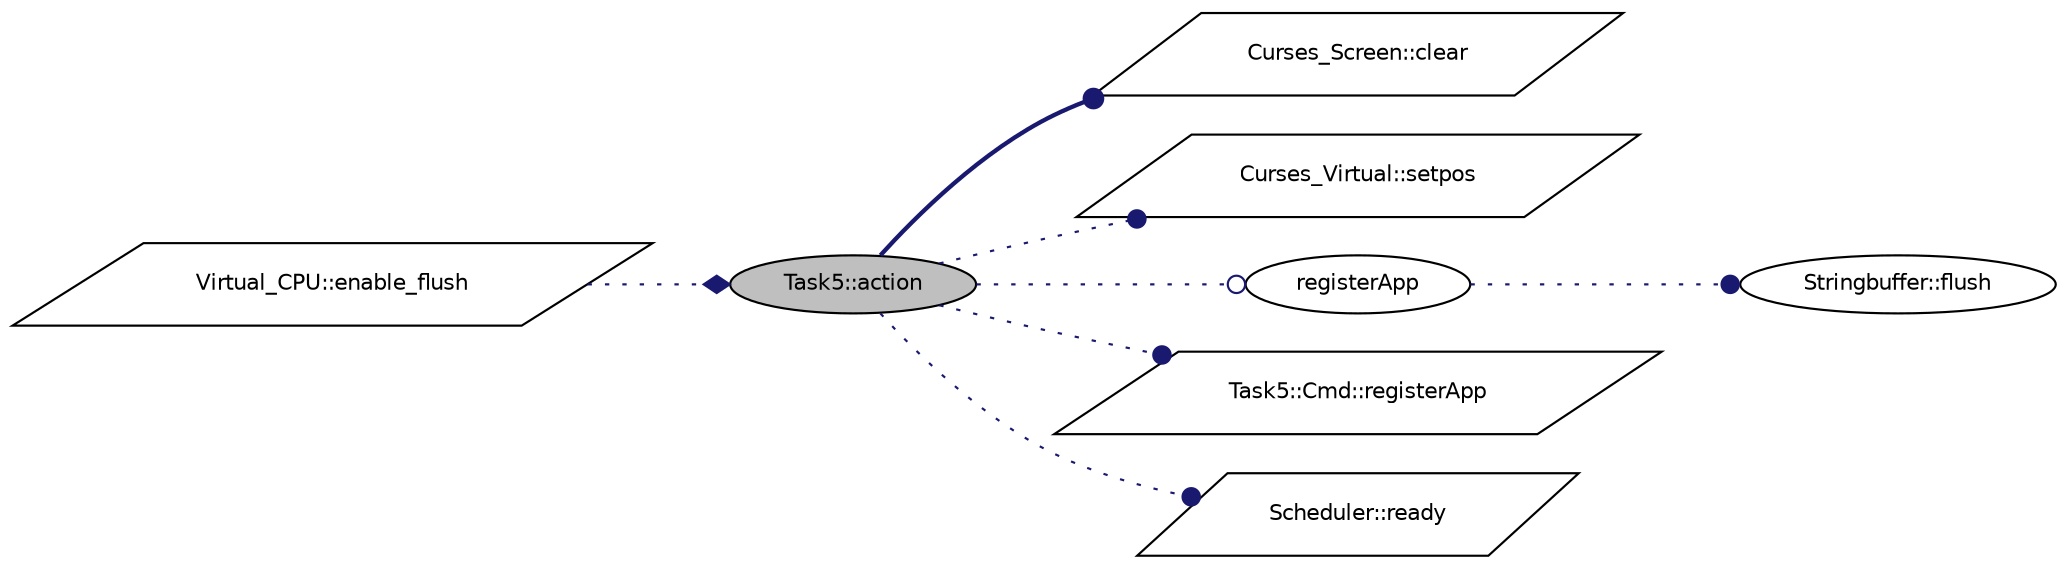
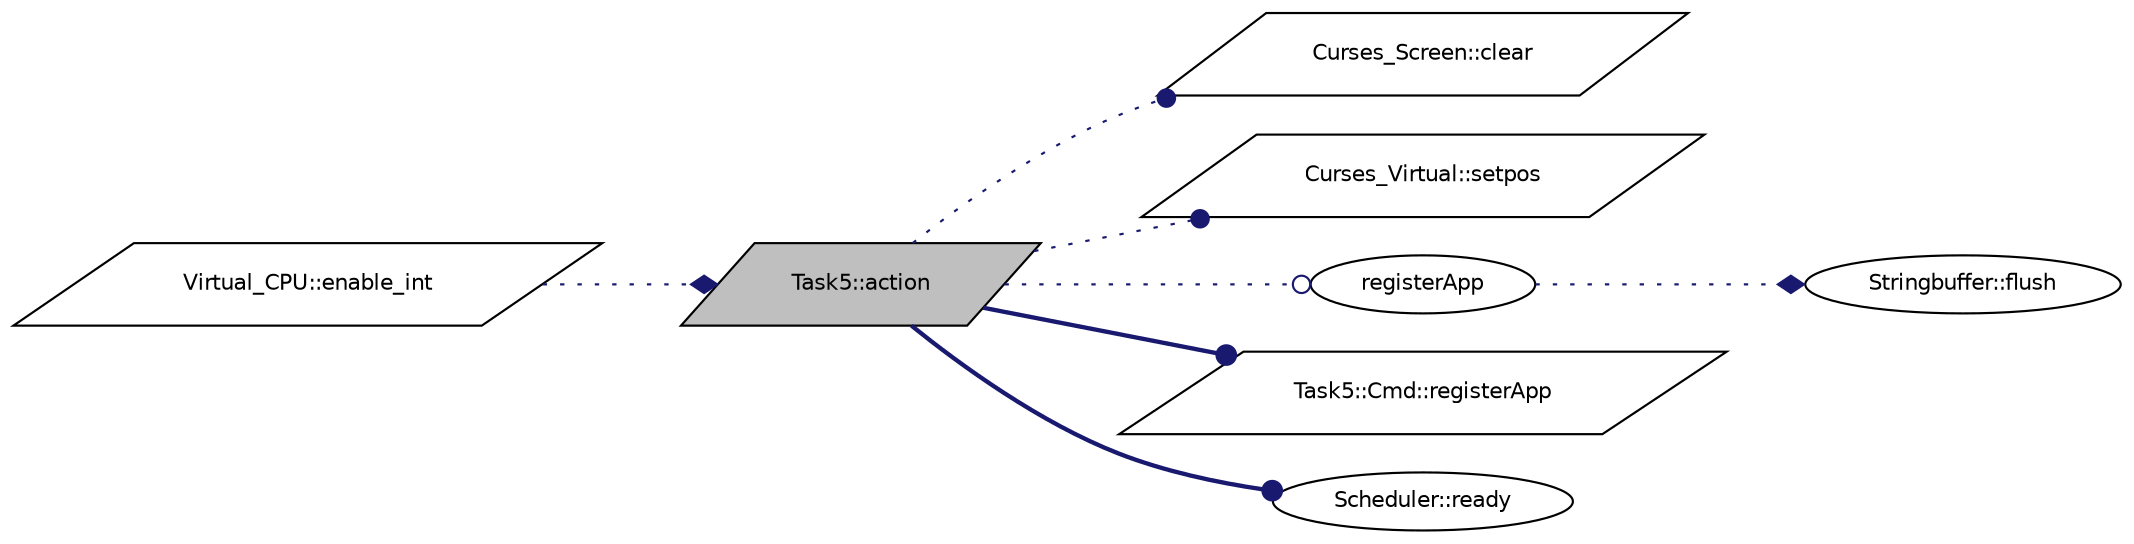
(974, 167) -> (1029, 161)
(333, 284) -> (308, 284)
(853, 284) -> (861, 284)
(1596, 284) -> (1656, 284)
(1046, 330) -> (1100, 331)
(1015, 431) -> (1076, 434)
(1358, 514) -> (1423, 501)
